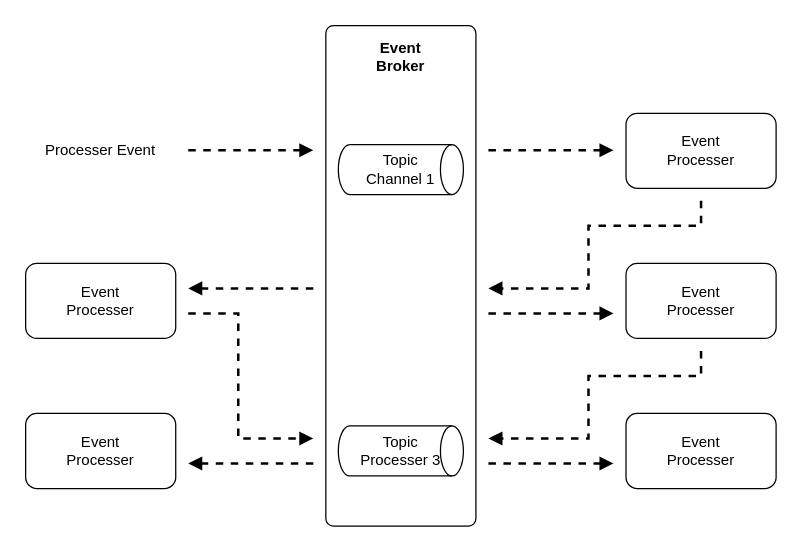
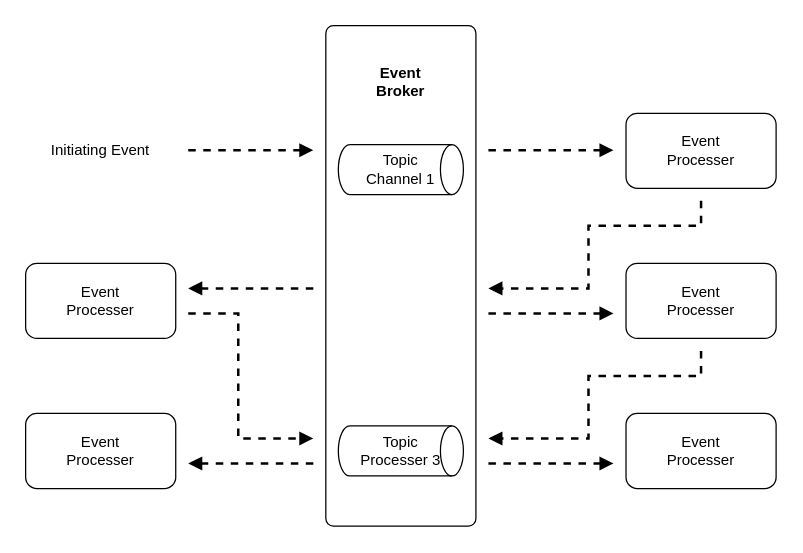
(401, 57) -> (401, 82)
(101, 151) -> (101, 151)
